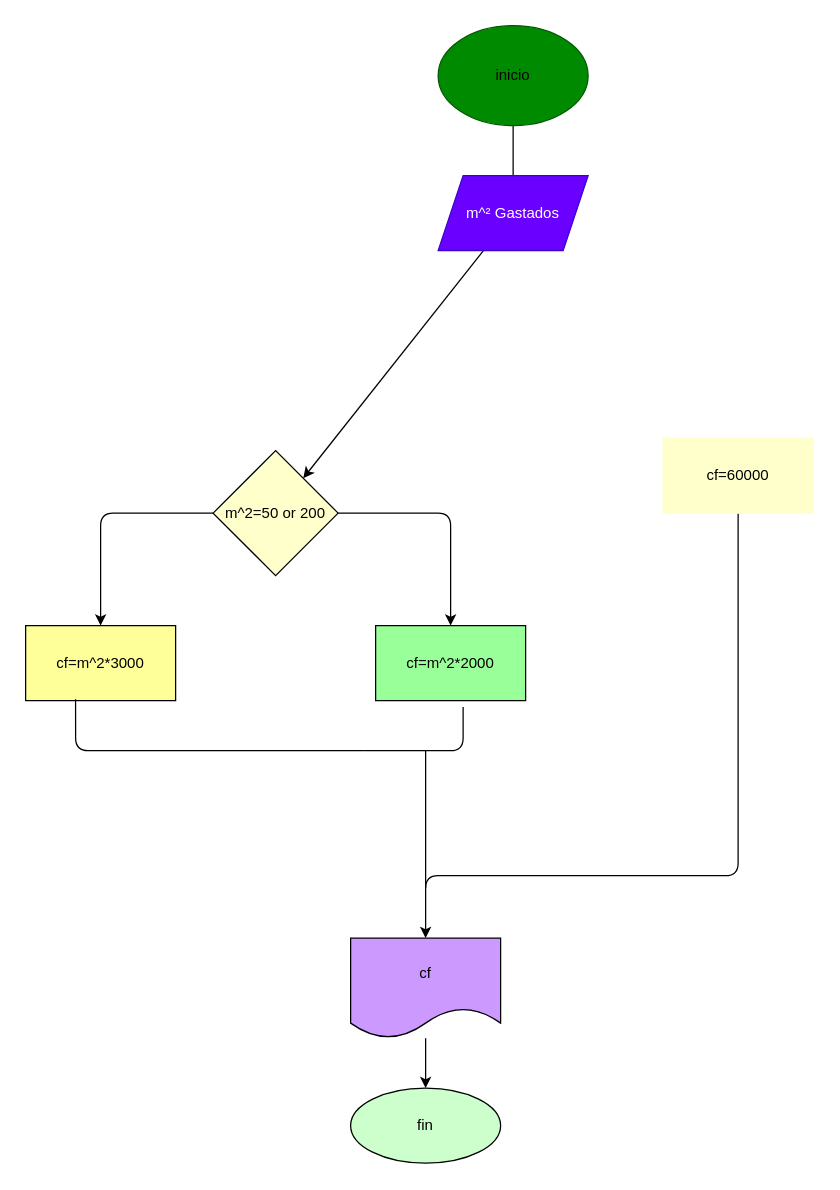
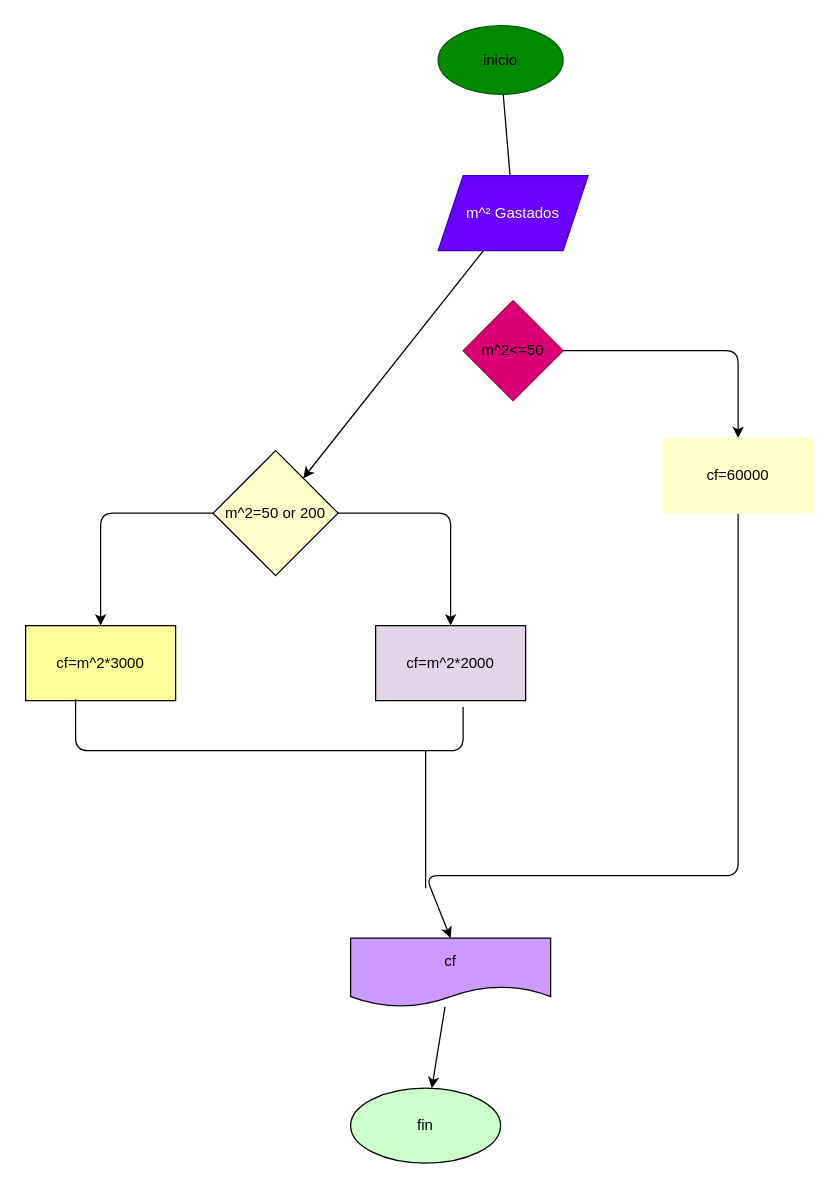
(513, 76) -> (501, 60)
none -> (513, 351)
none -> (684, 351)
(451, 663) -> (451, 663)
(426, 988) -> (451, 973)
